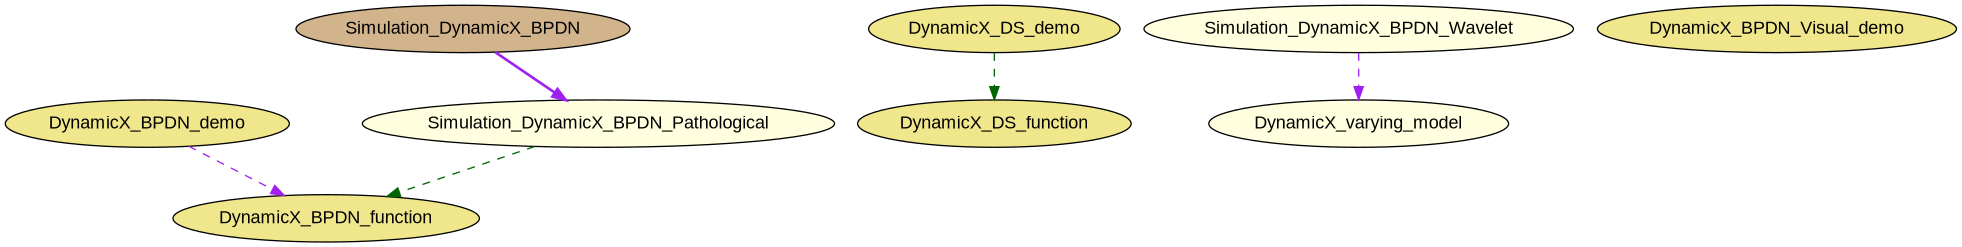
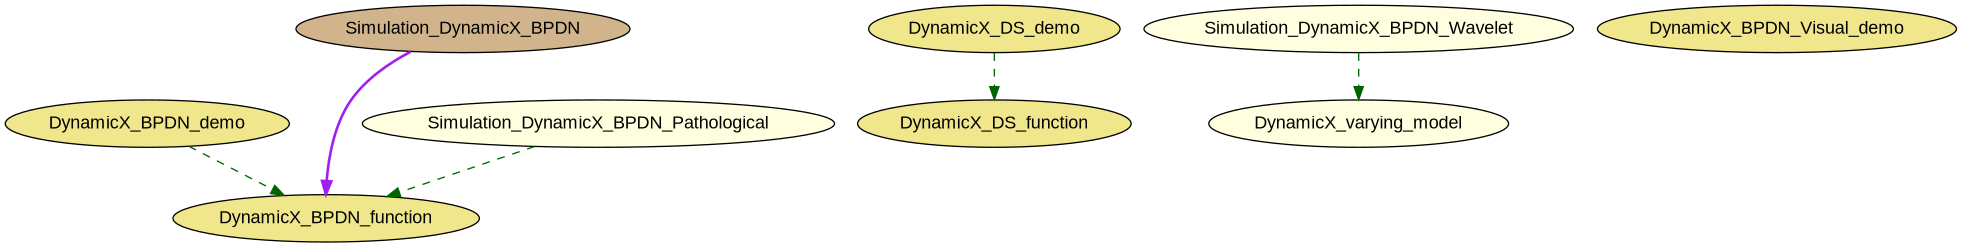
(1359, 70) -> (1359, 70)
(525, 72) -> (349, 104)
(231, 168) -> (231, 168)
